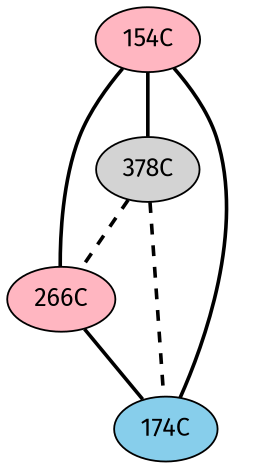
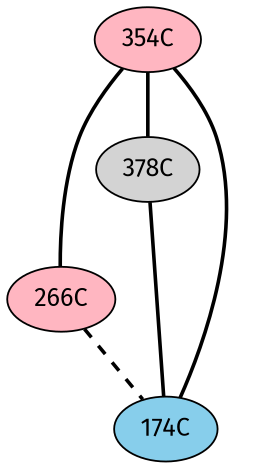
(148, 40) -> (148, 40)
(105, 234) -> none
(157, 299) -> (157, 299)
(114, 364) -> (114, 364)
